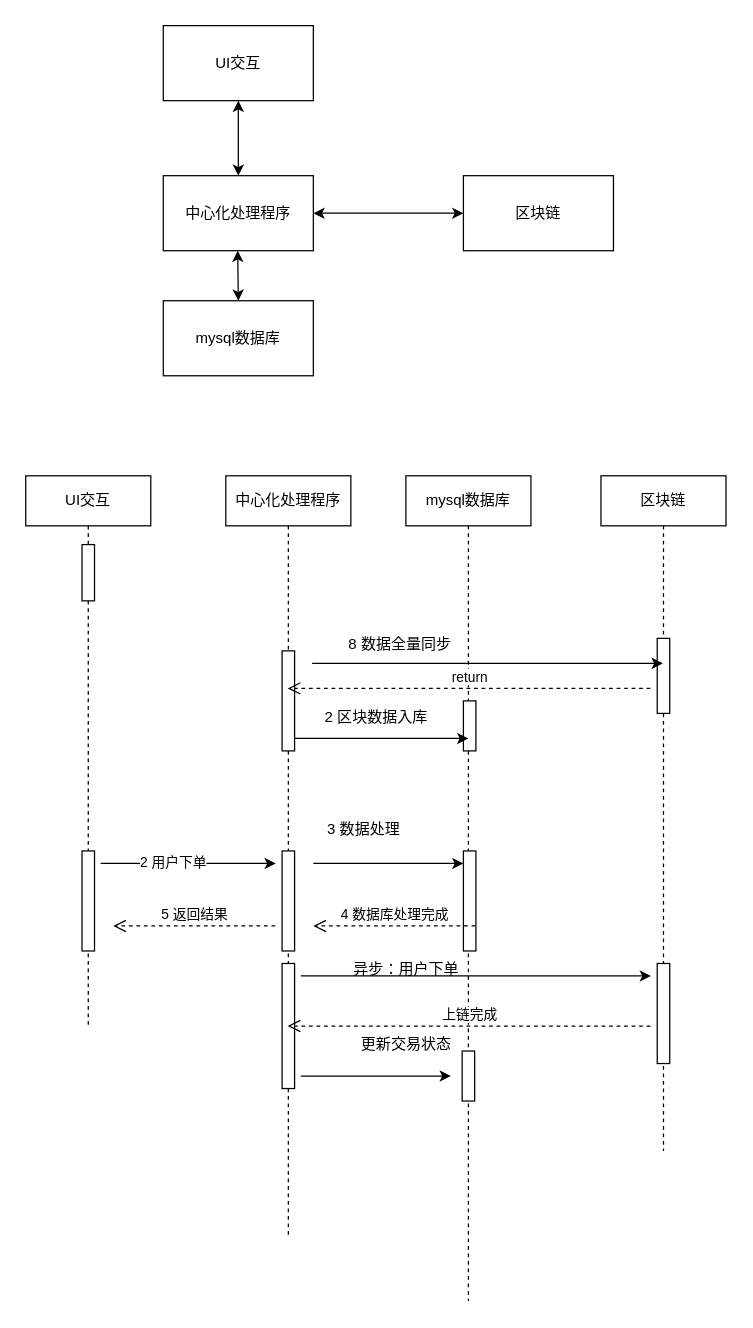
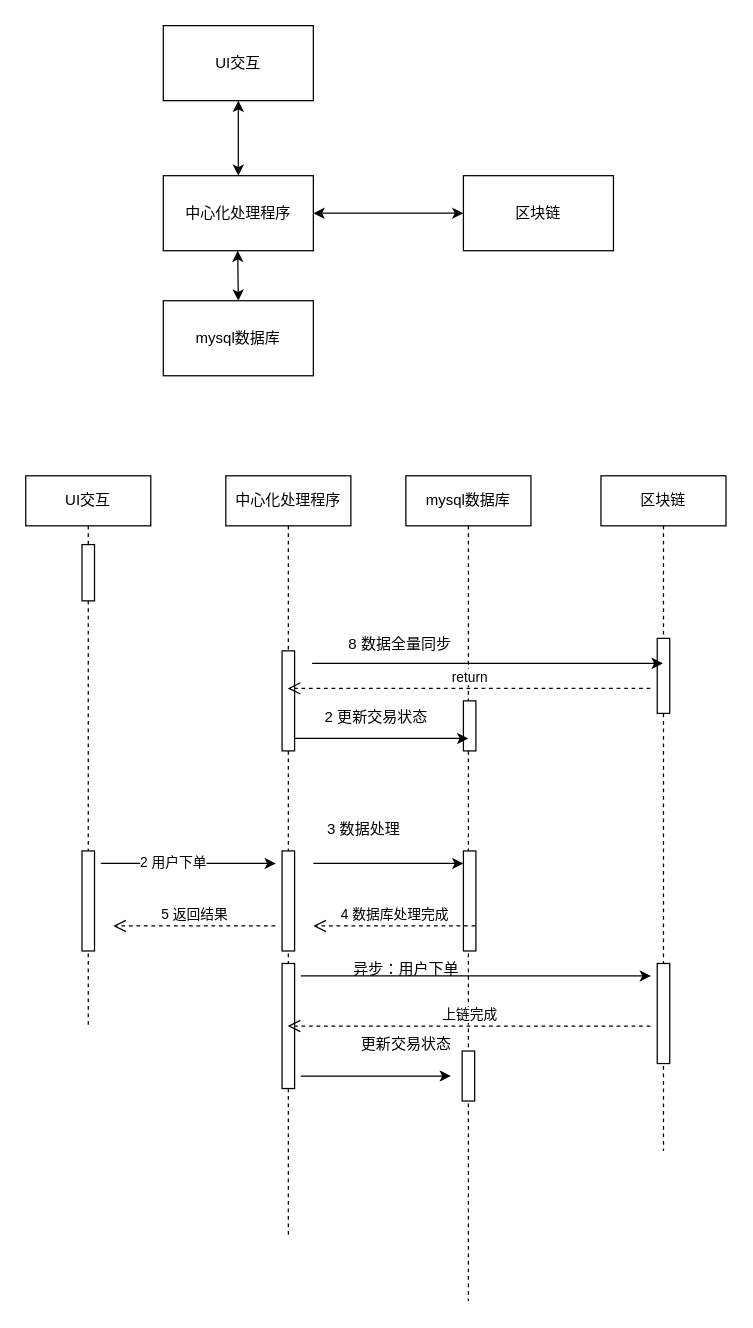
(376, 717) -> (376, 717)
